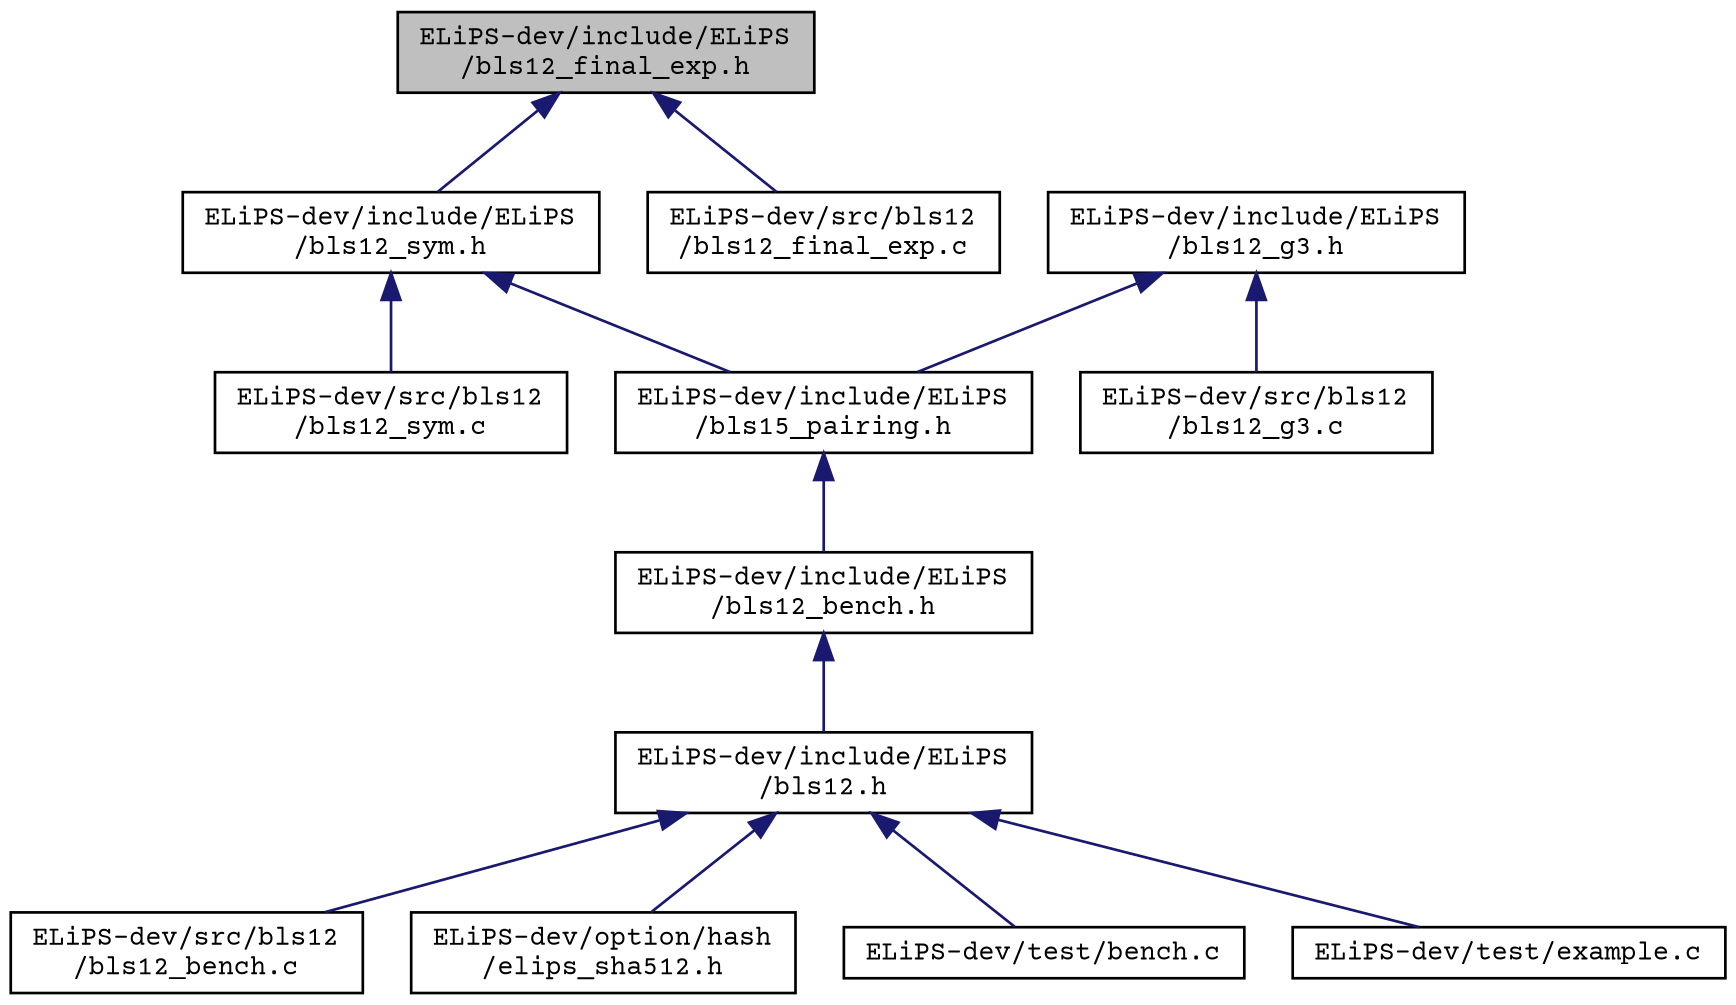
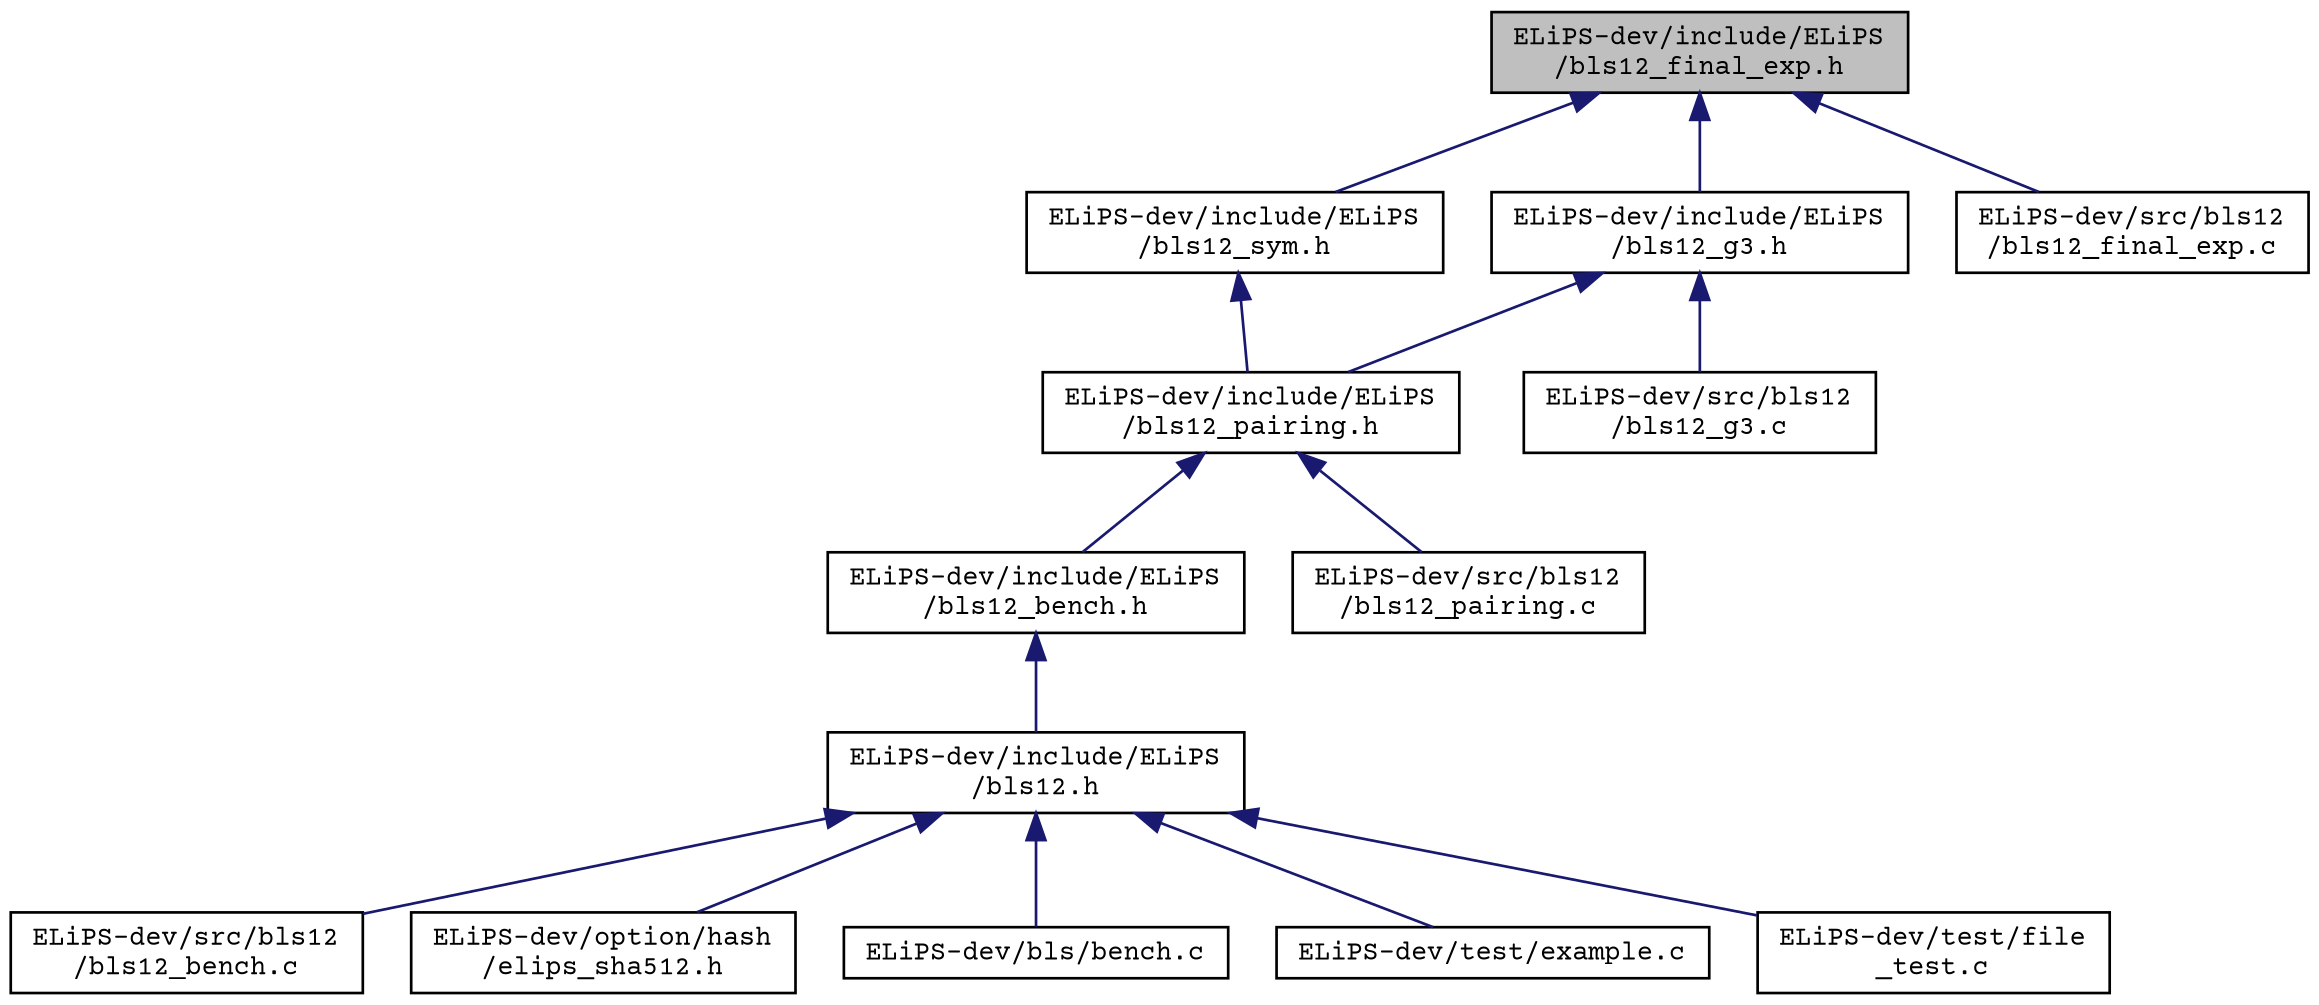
none -> (1700, 156)
(391, 413) -> none
(824, 413) -> (1251, 413)
none -> (1469, 593)
(1044, 953) -> (1036, 953)
none -> (1934, 953)
